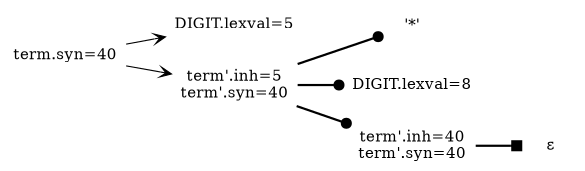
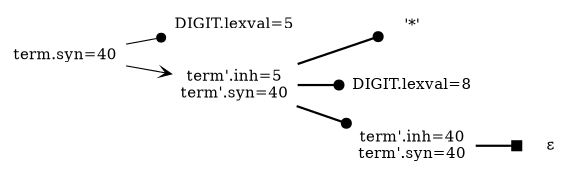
(140, 42) -> (141, 41)
